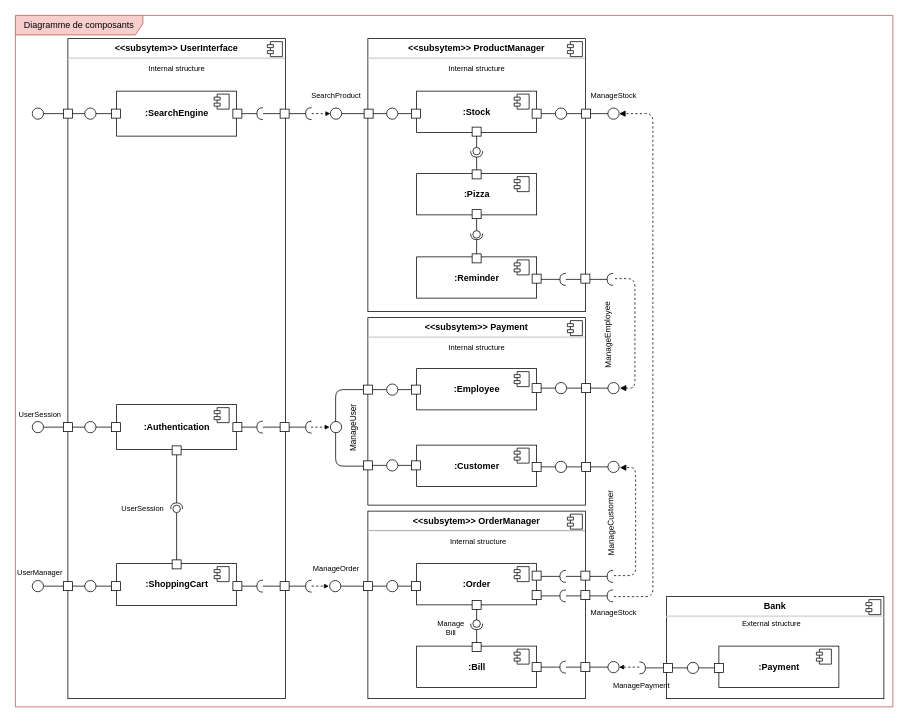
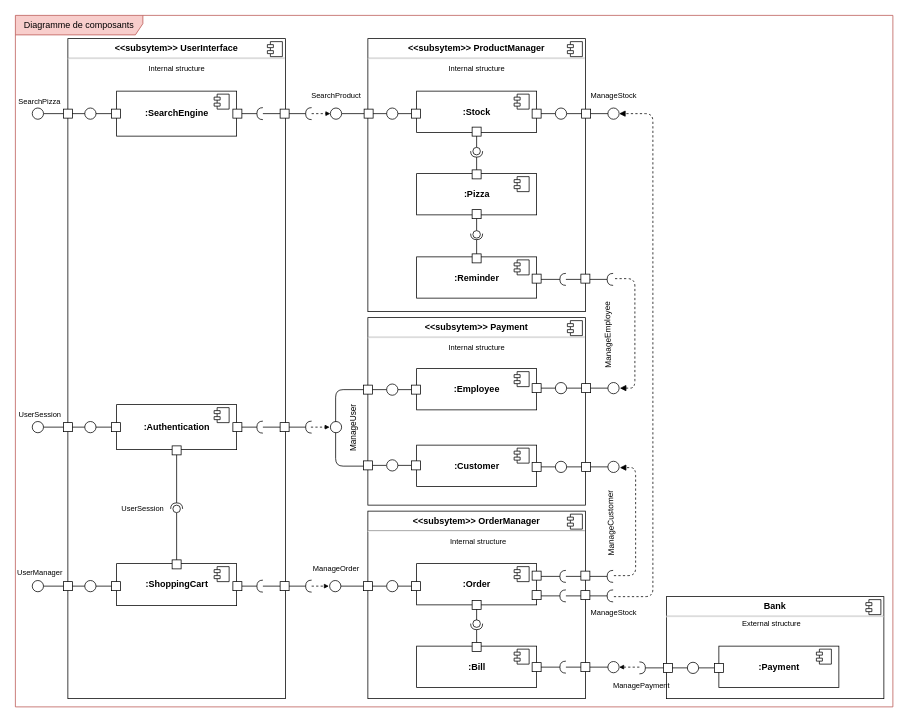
none -> (40, 101)
(451, 627) -> none
